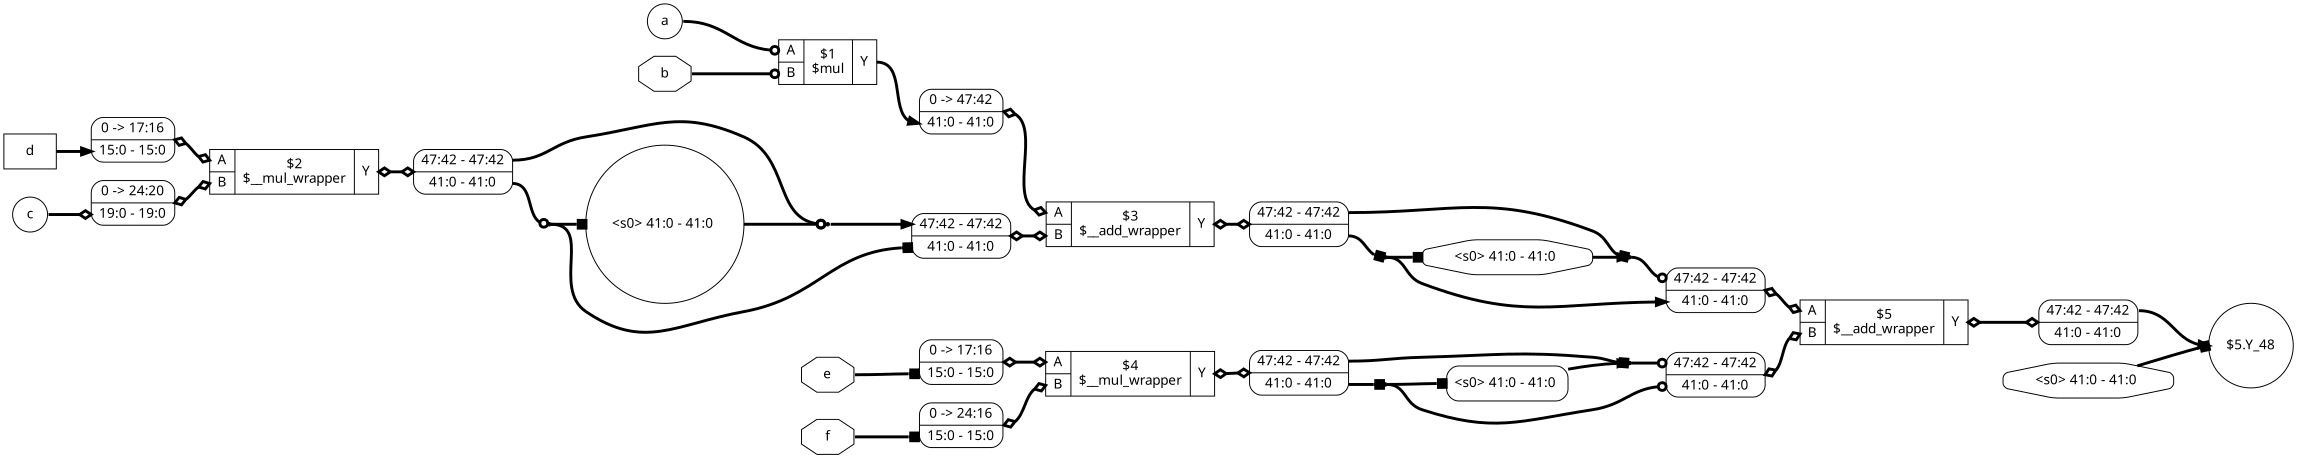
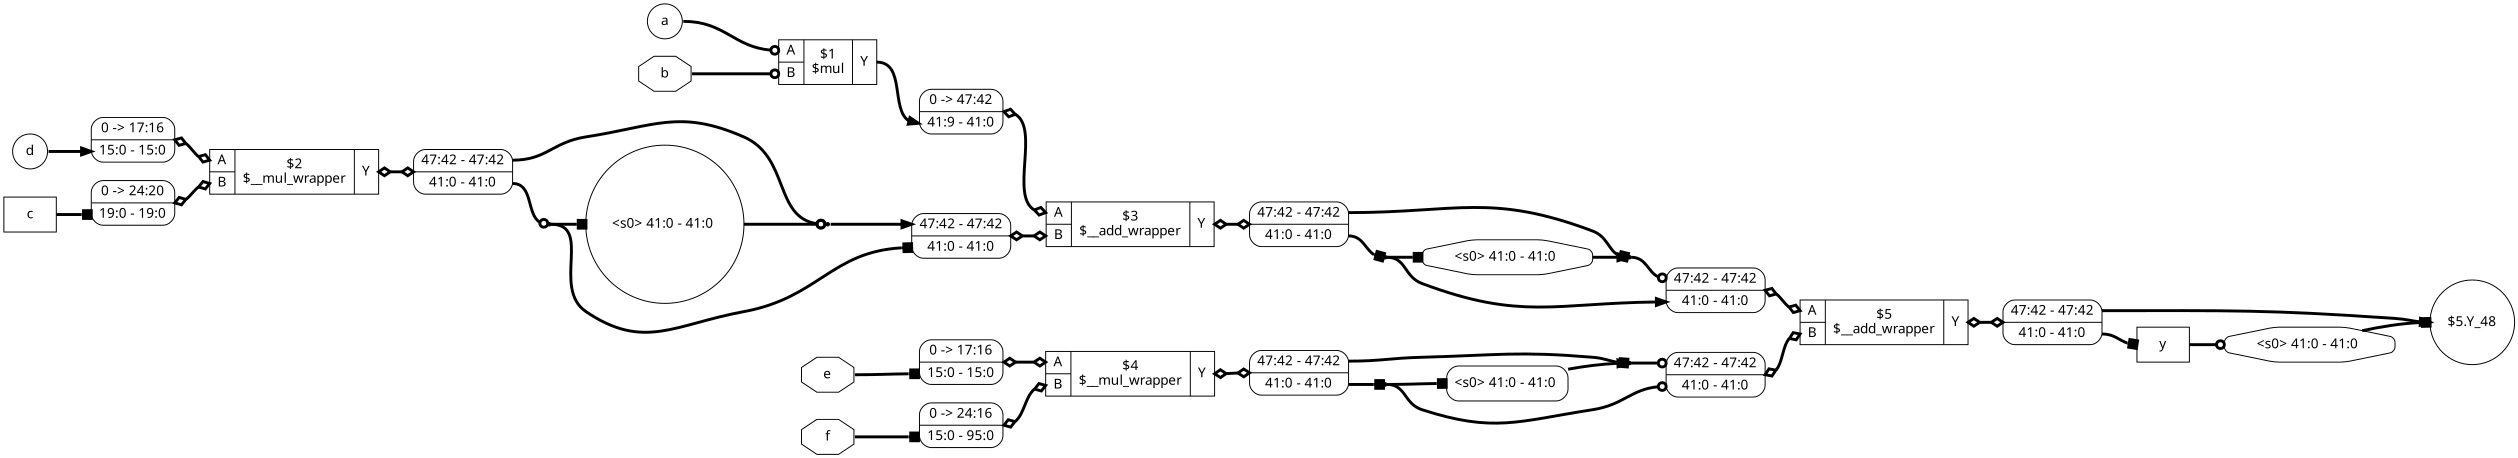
(961, 122) -> (961, 122)
(30, 151) -> (30, 151)
(30, 215) -> (30, 215)
(64, 215) -> (69, 215)
none -> (2163, 345)
(961, 436) -> (961, 436)
